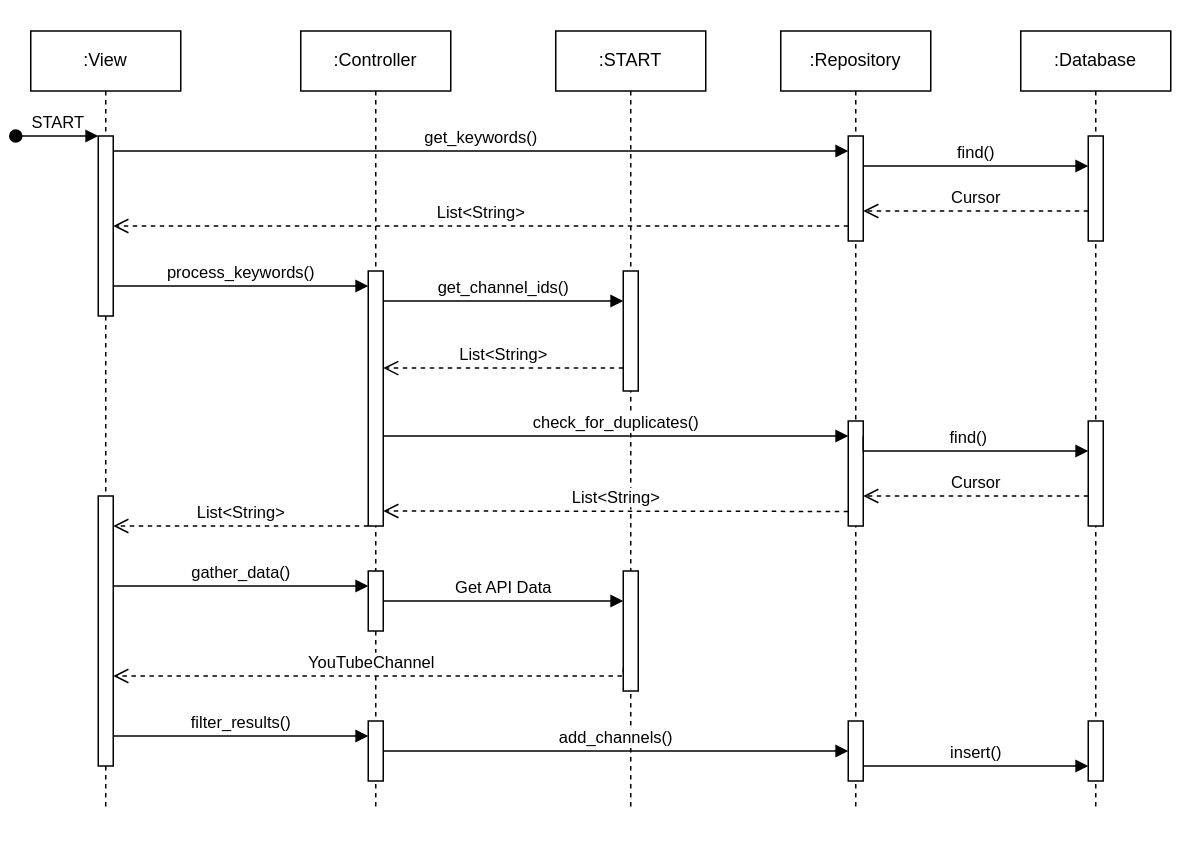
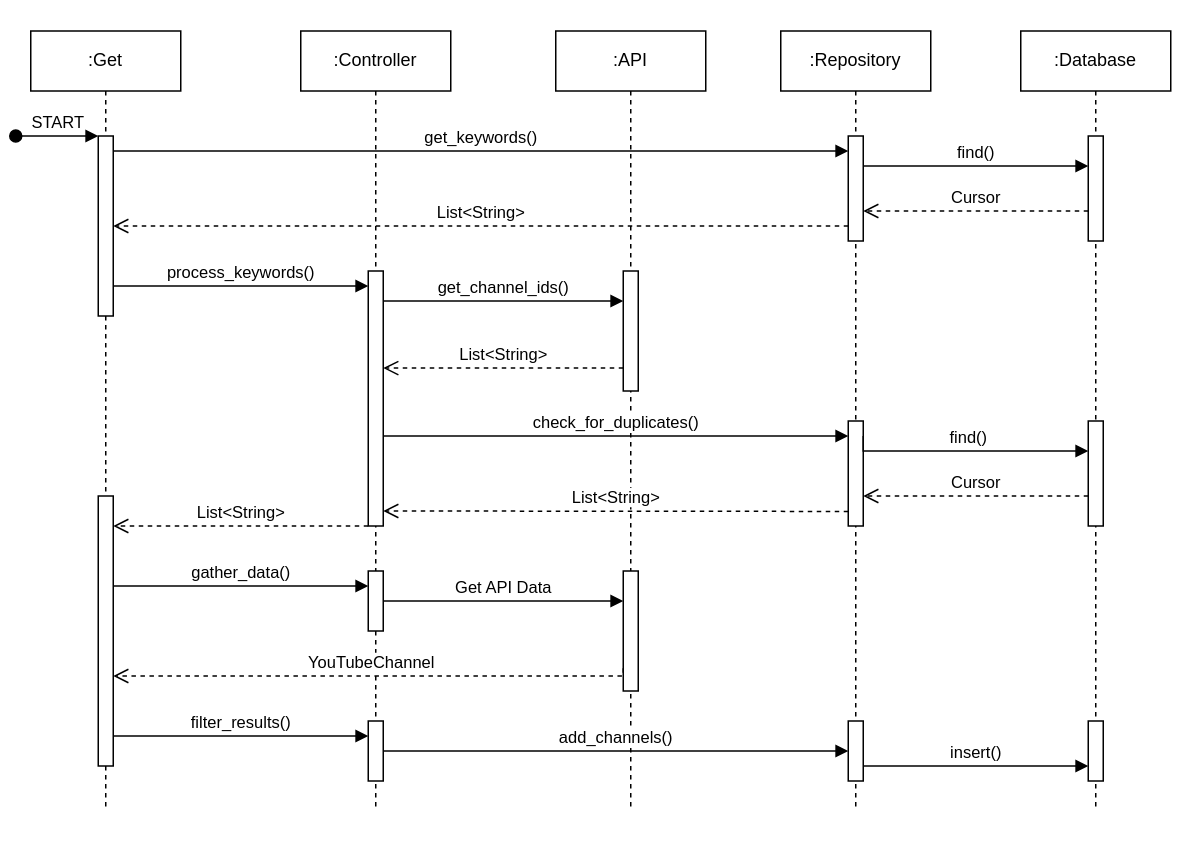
(106, 61) -> (106, 61)
(631, 61) -> (631, 61)
